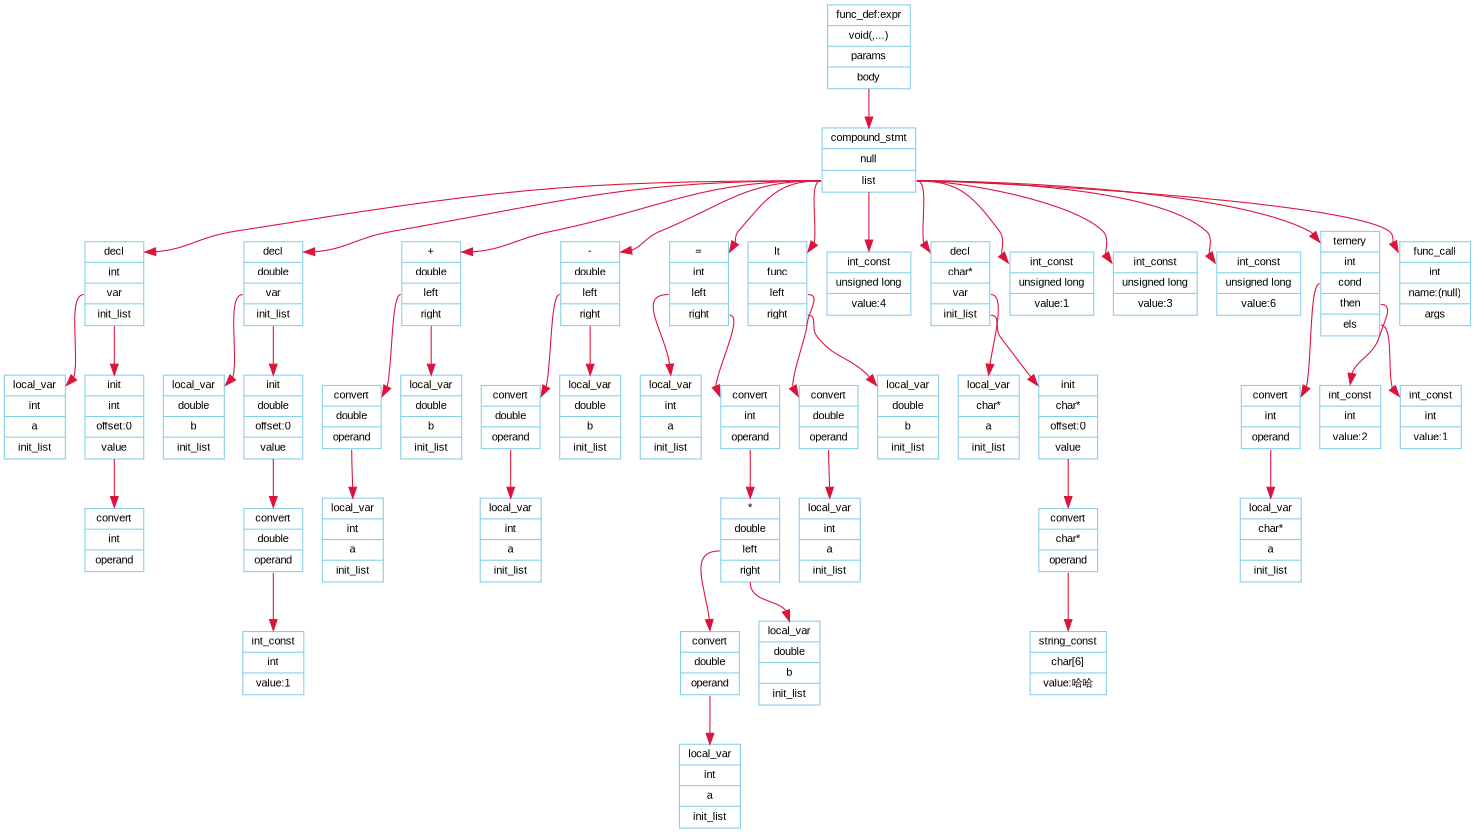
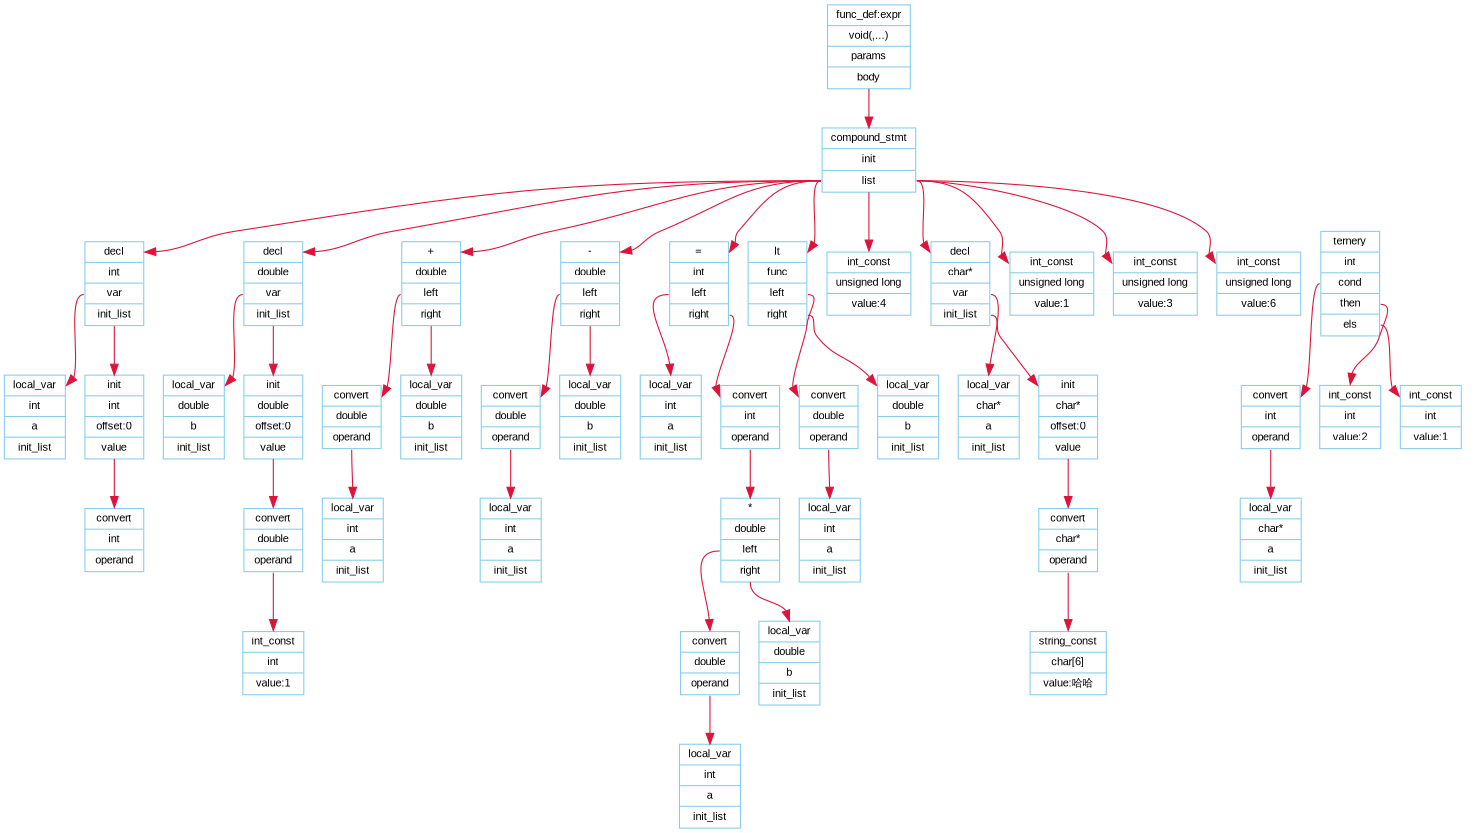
(869, 159) -> (869, 159)
(1118, 191) -> none
(1435, 284) -> none
